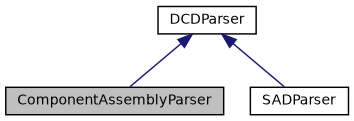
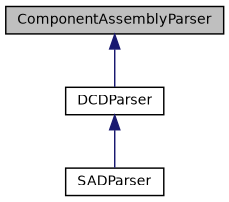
(155, 65) -> (115, 68)
